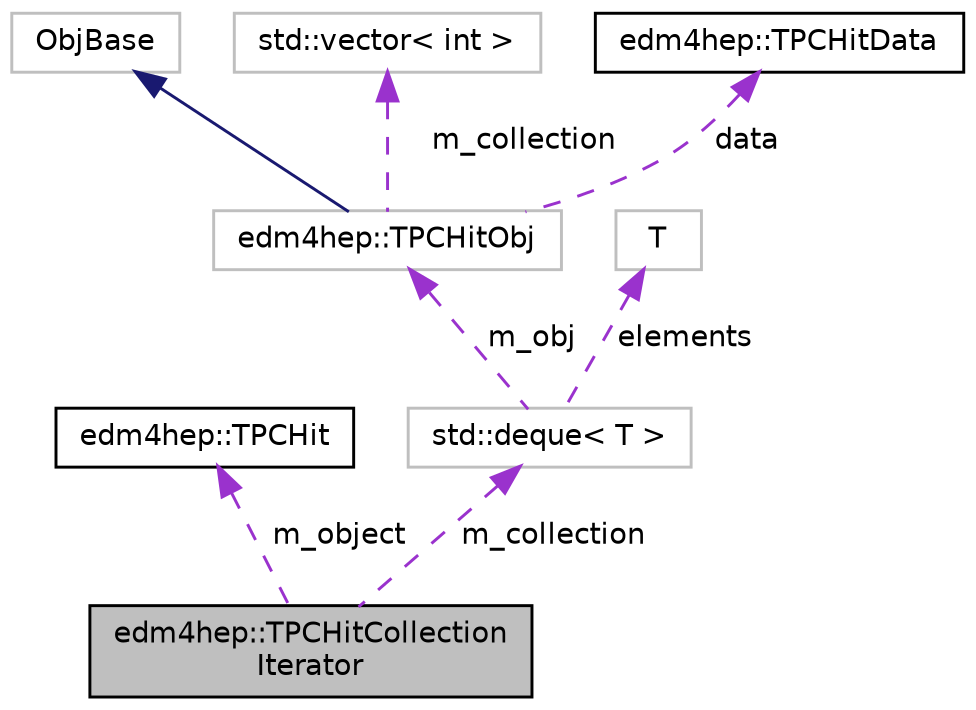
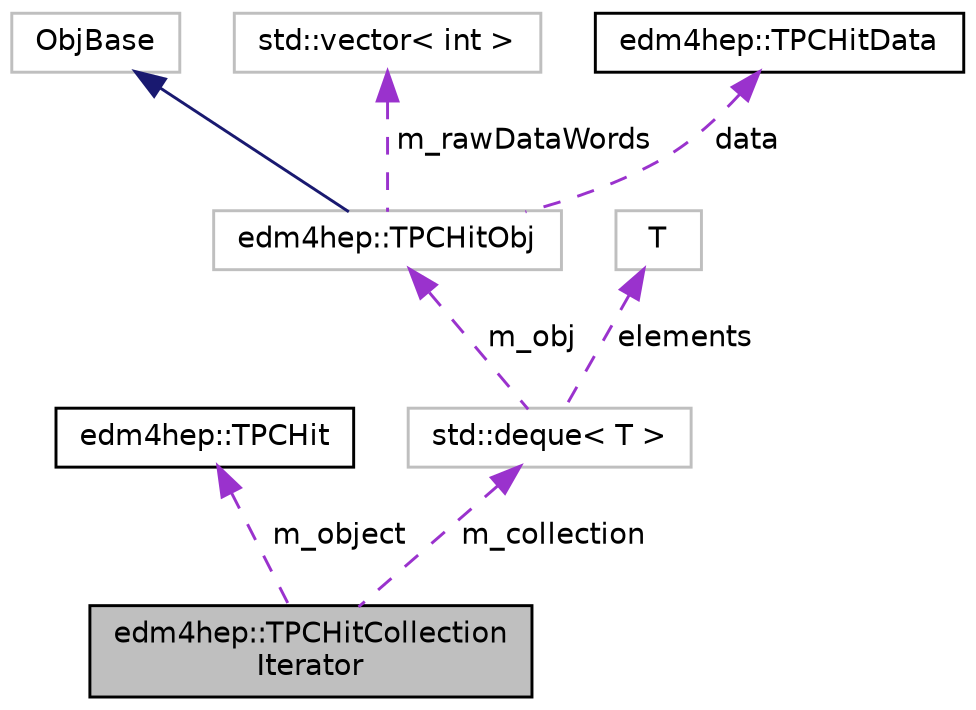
(520, 141) -> (520, 141)
